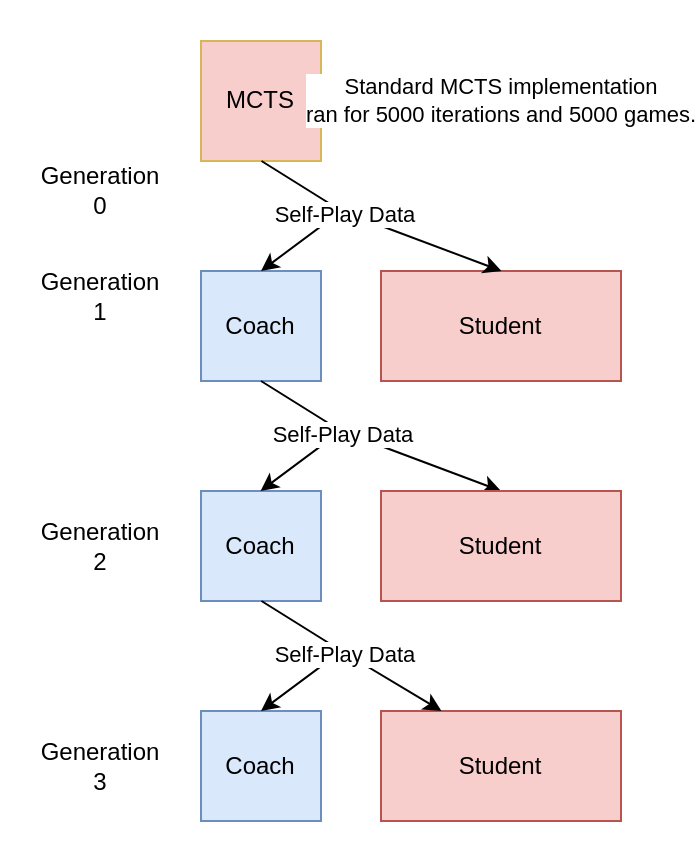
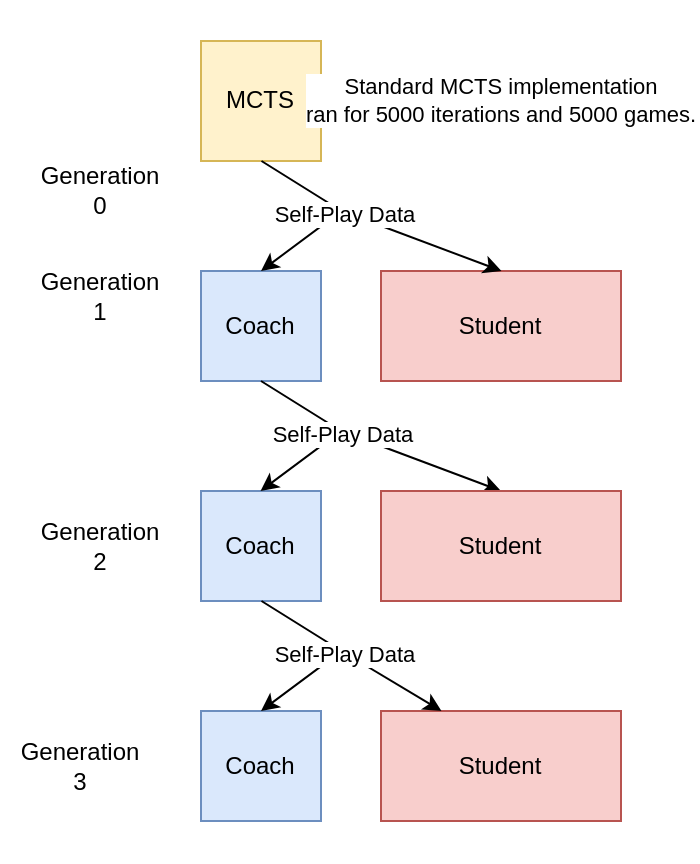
(261, 101) -> (261, 101)
(101, 766) -> (81, 766)
